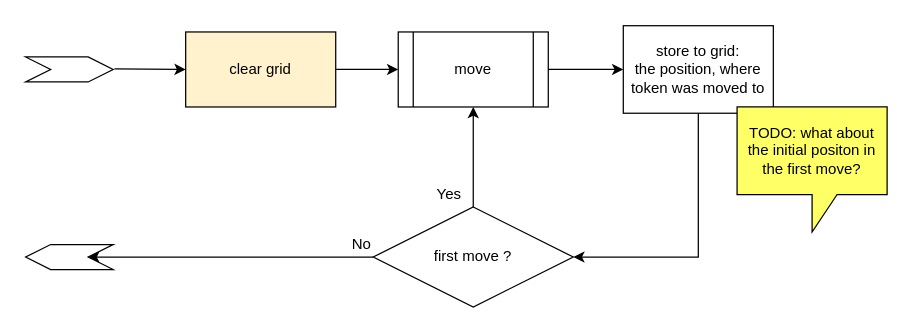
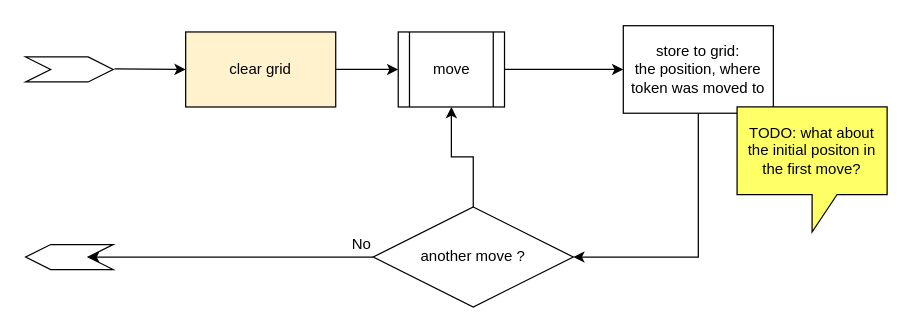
(473, 69) -> (451, 69)
(449, 194) -> none
(473, 257) -> (473, 257)
